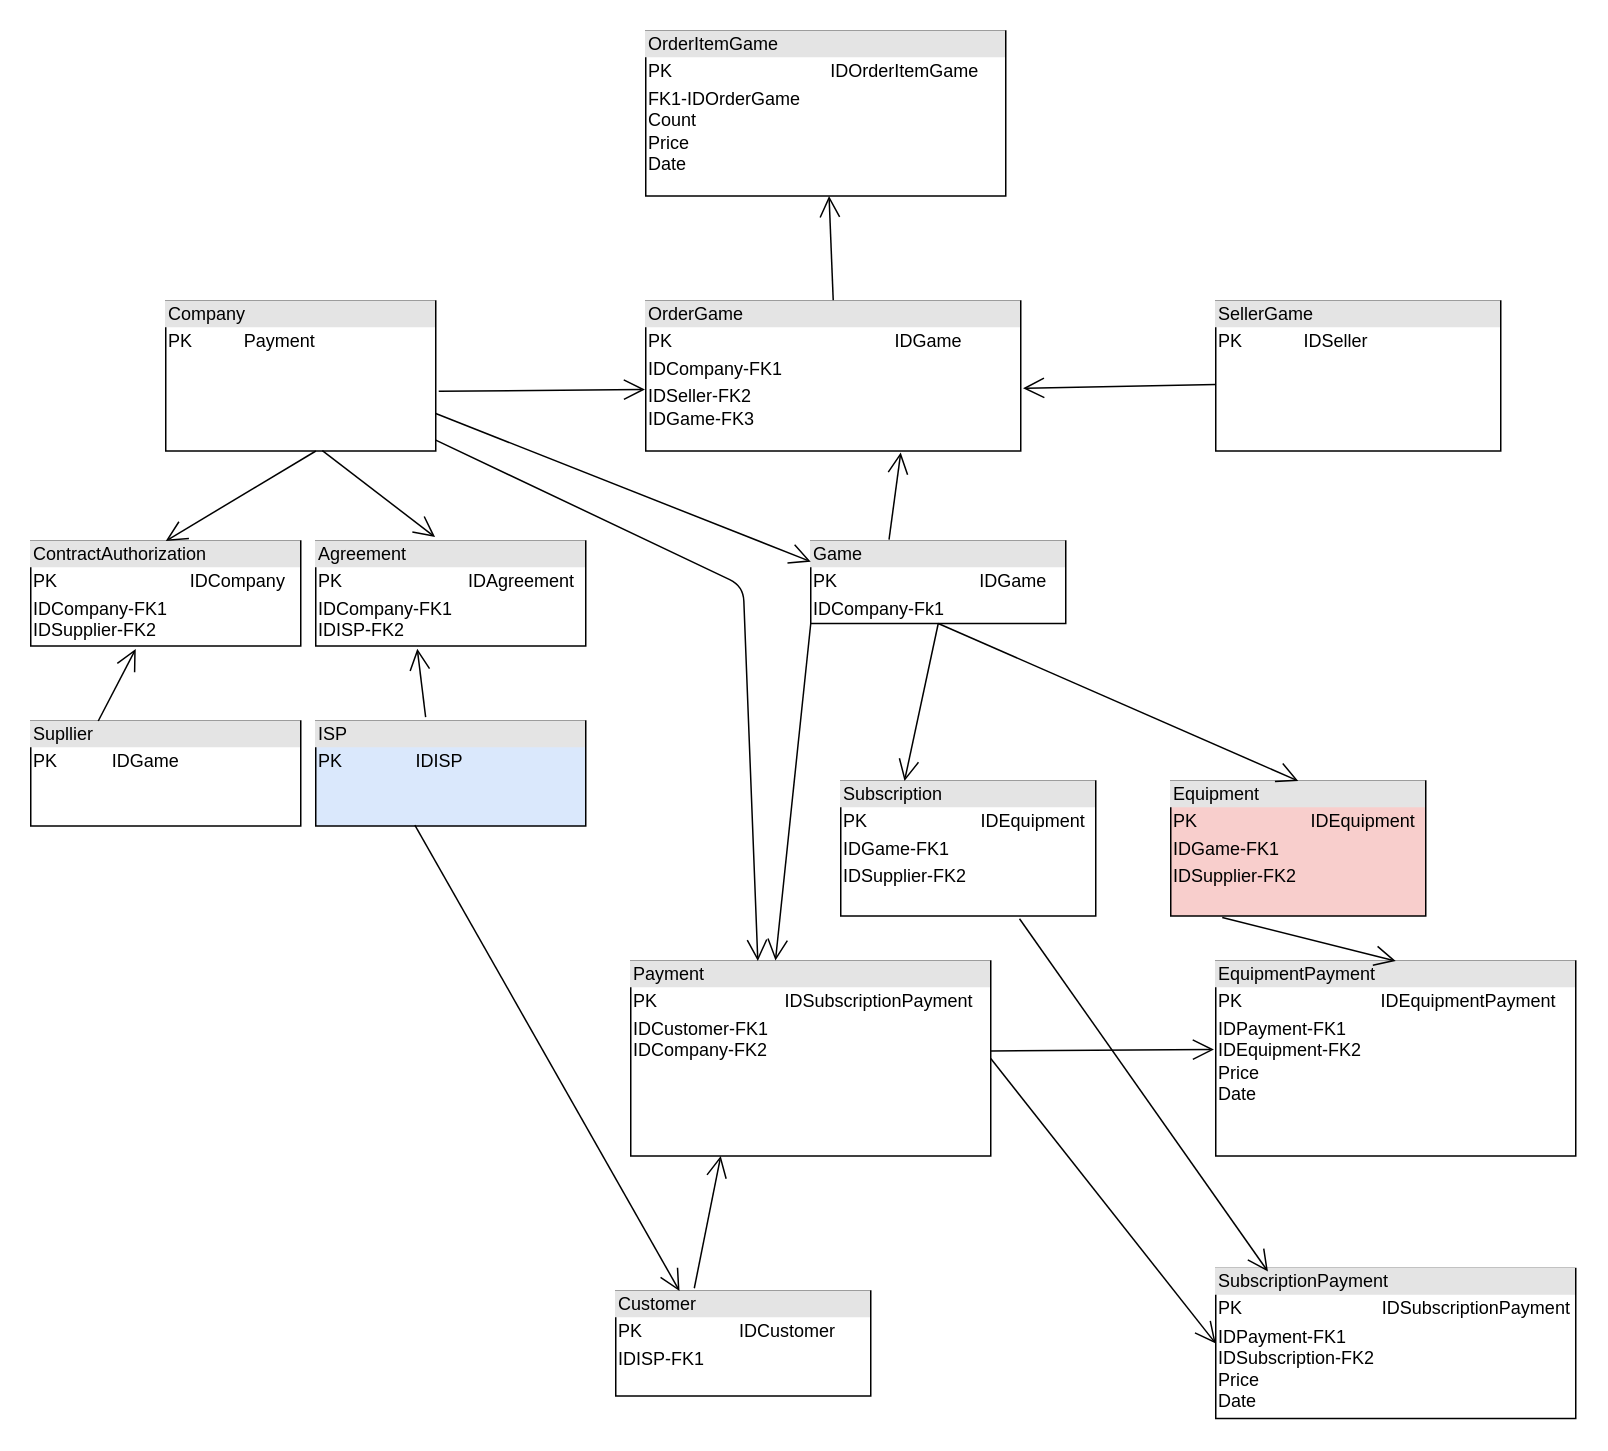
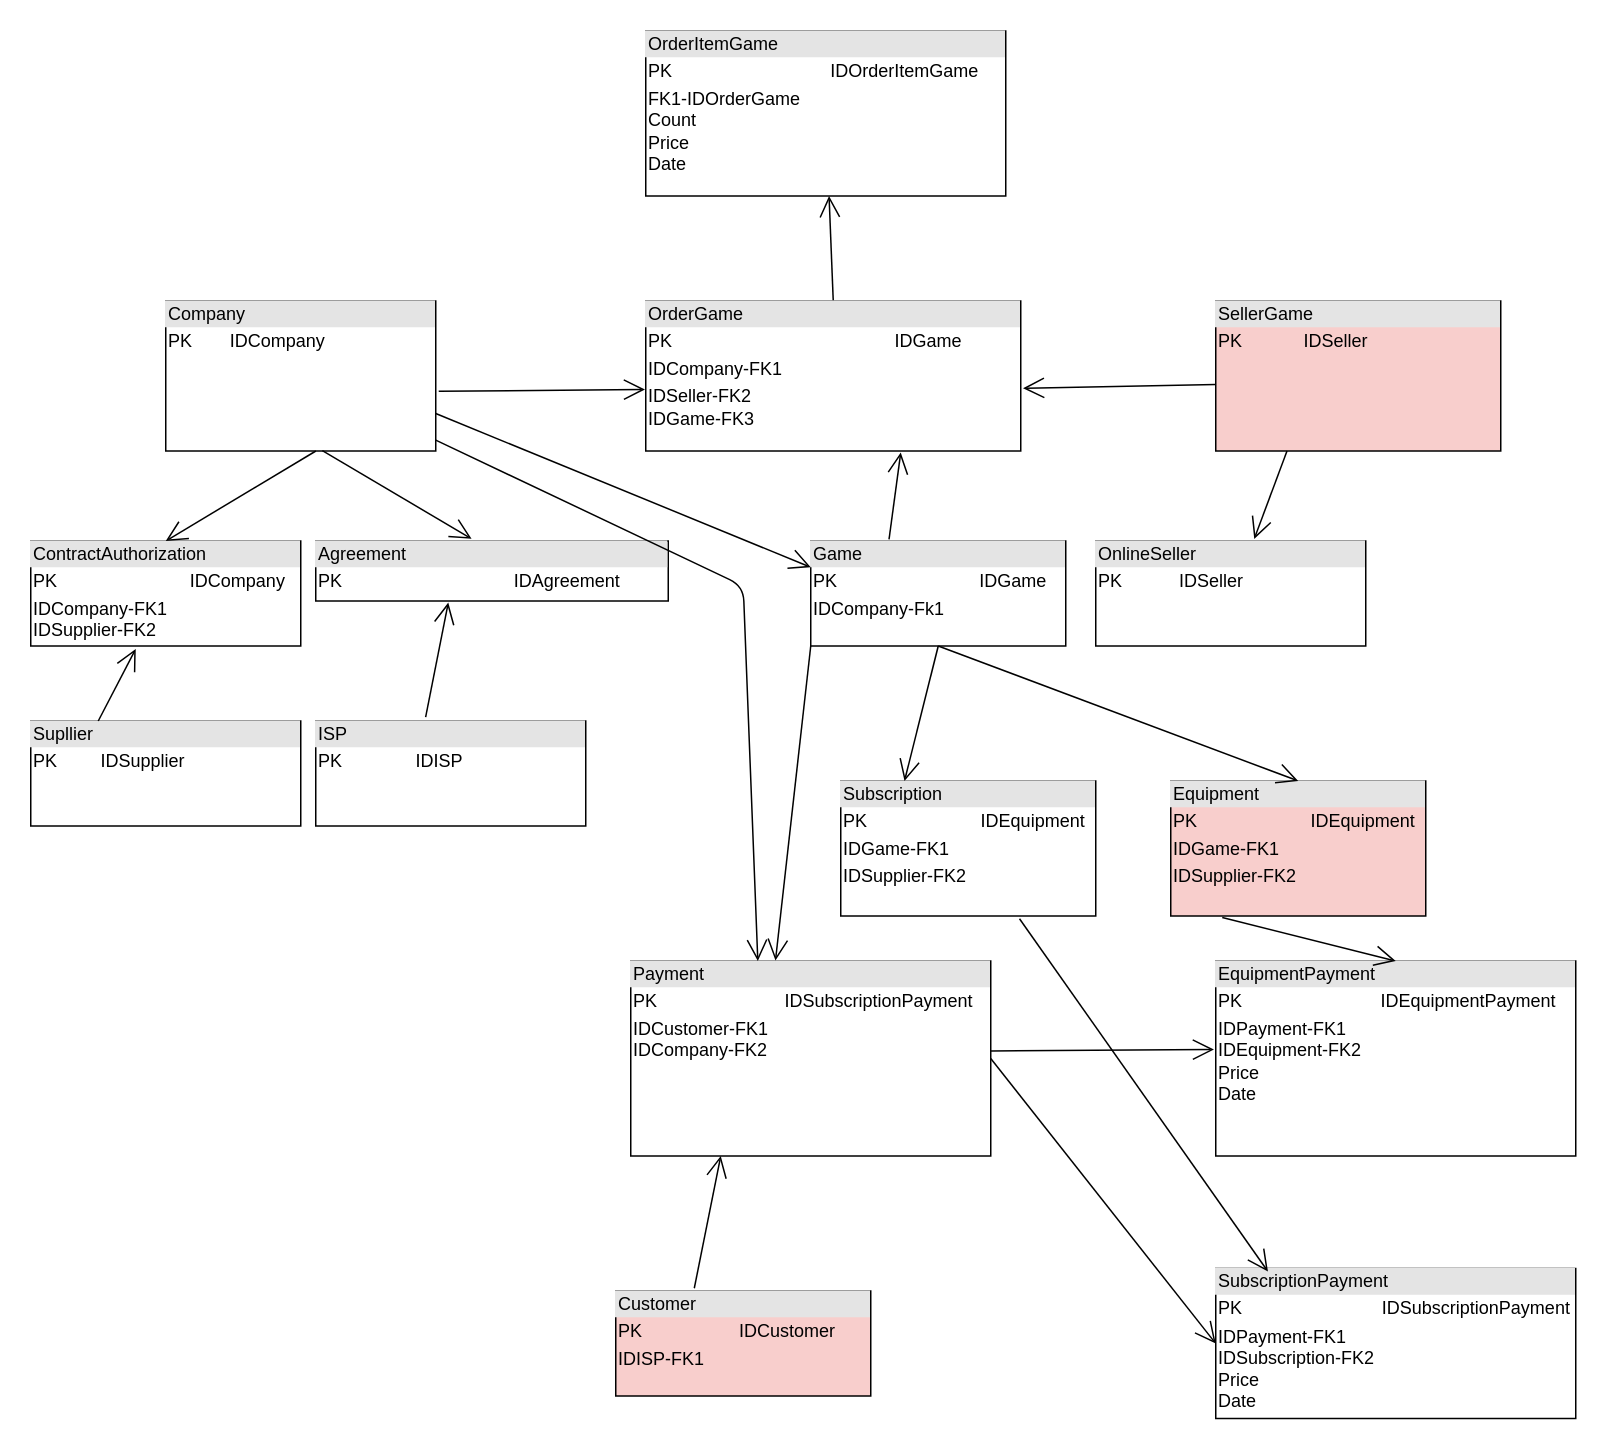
(211, 322) -> (221, 322)
(1358, 376) -> (1358, 376)
none -> (1271, 493)
(938, 582) -> (938, 593)
(451, 593) -> (492, 571)
none -> (1231, 593)
(71, 742) -> (87, 742)
(451, 773) -> (451, 773)
(546, 1056) -> none
(743, 1343) -> (743, 1343)
